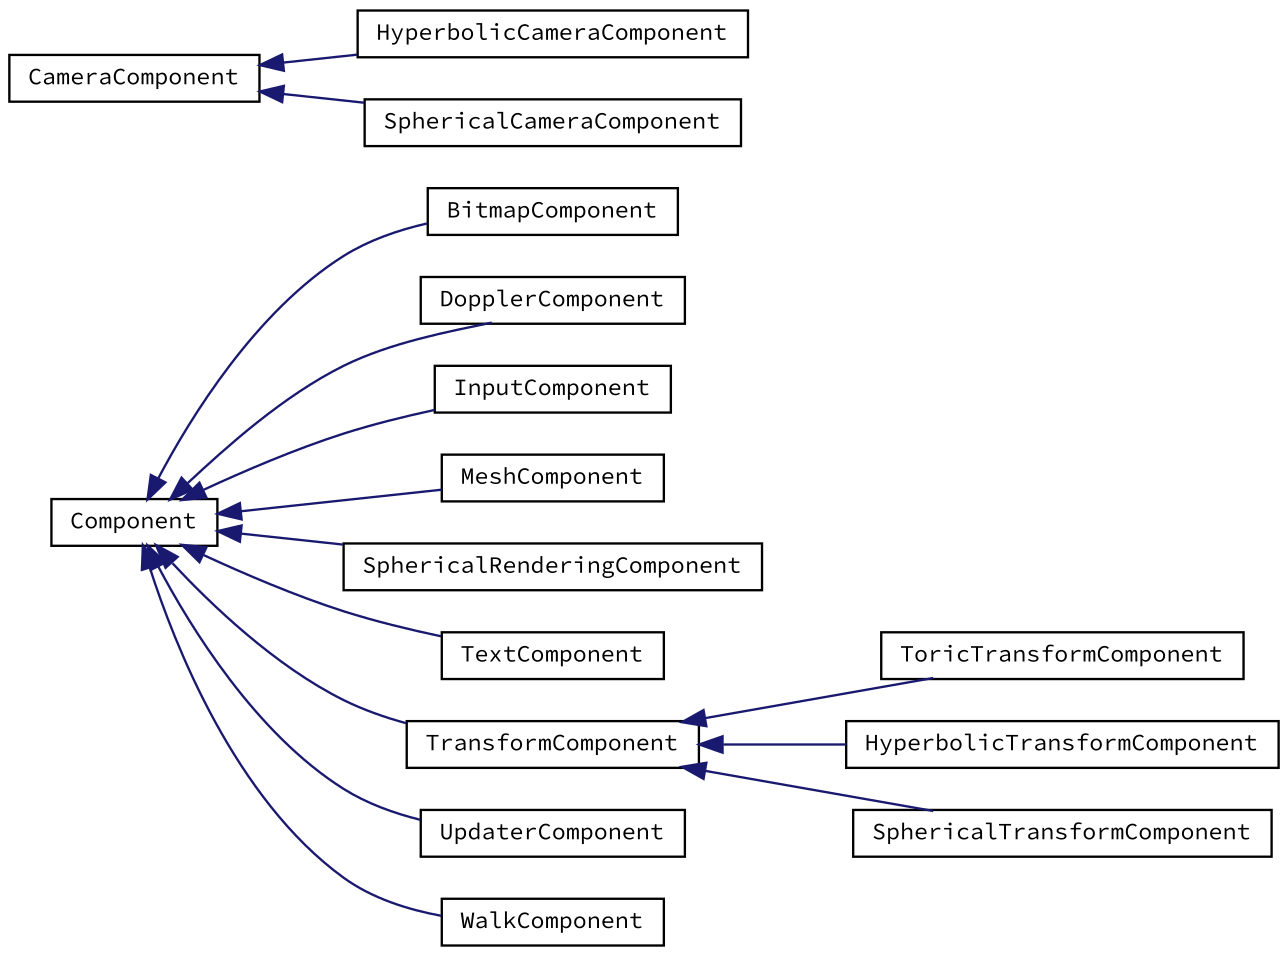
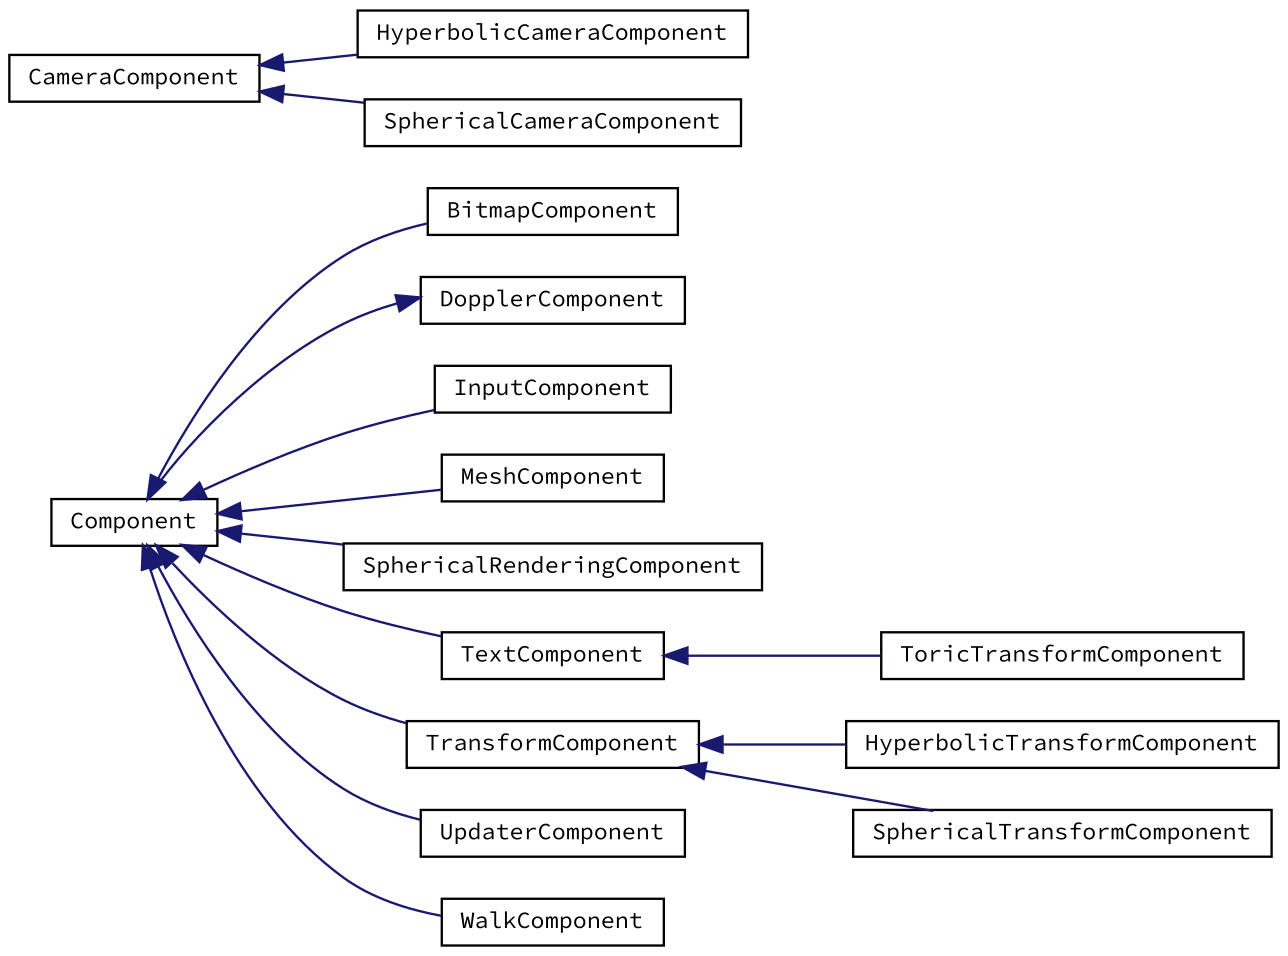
(326, 376) -> (257, 382)
(819, 698) -> (784, 656)
